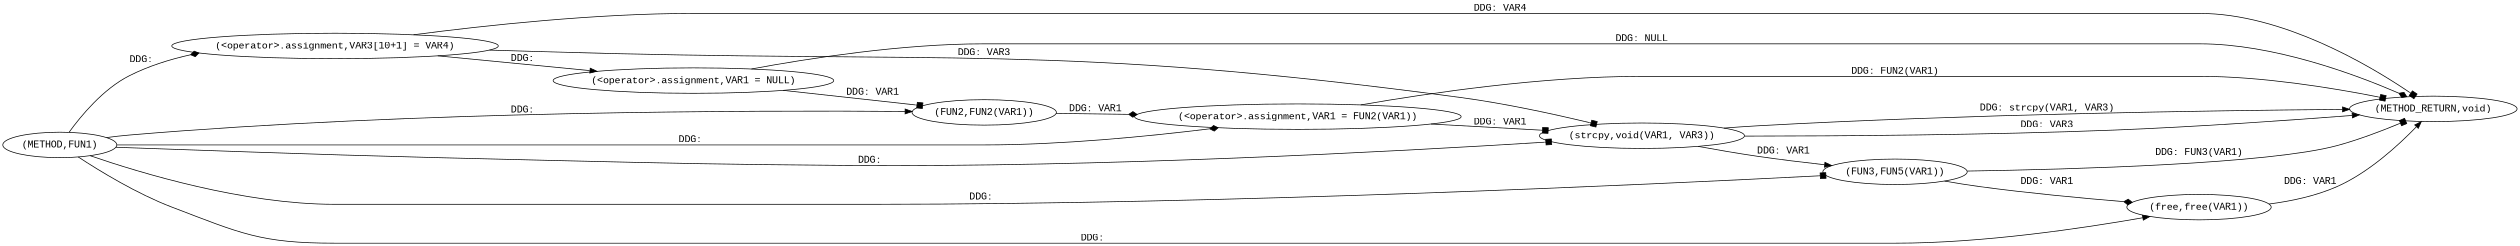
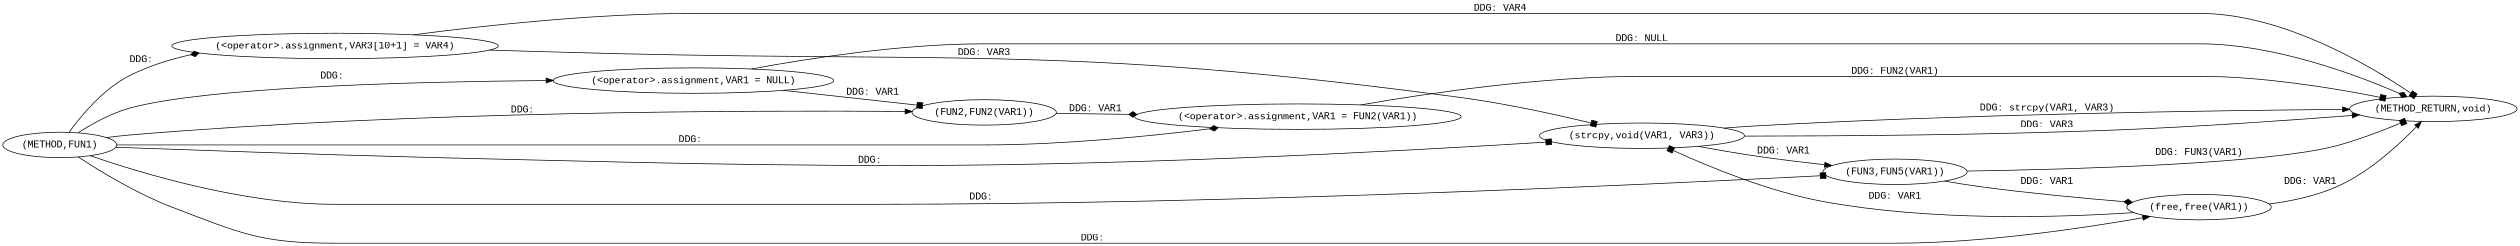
(514, 63) -> (308, 87)
(1486, 127) -> (1900, 212)
